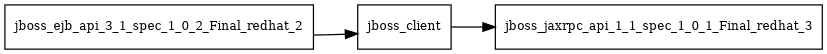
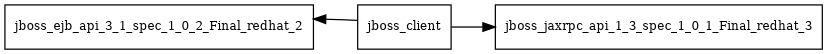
(659, 27) -> (659, 27)
(329, 35) -> (342, 20)
